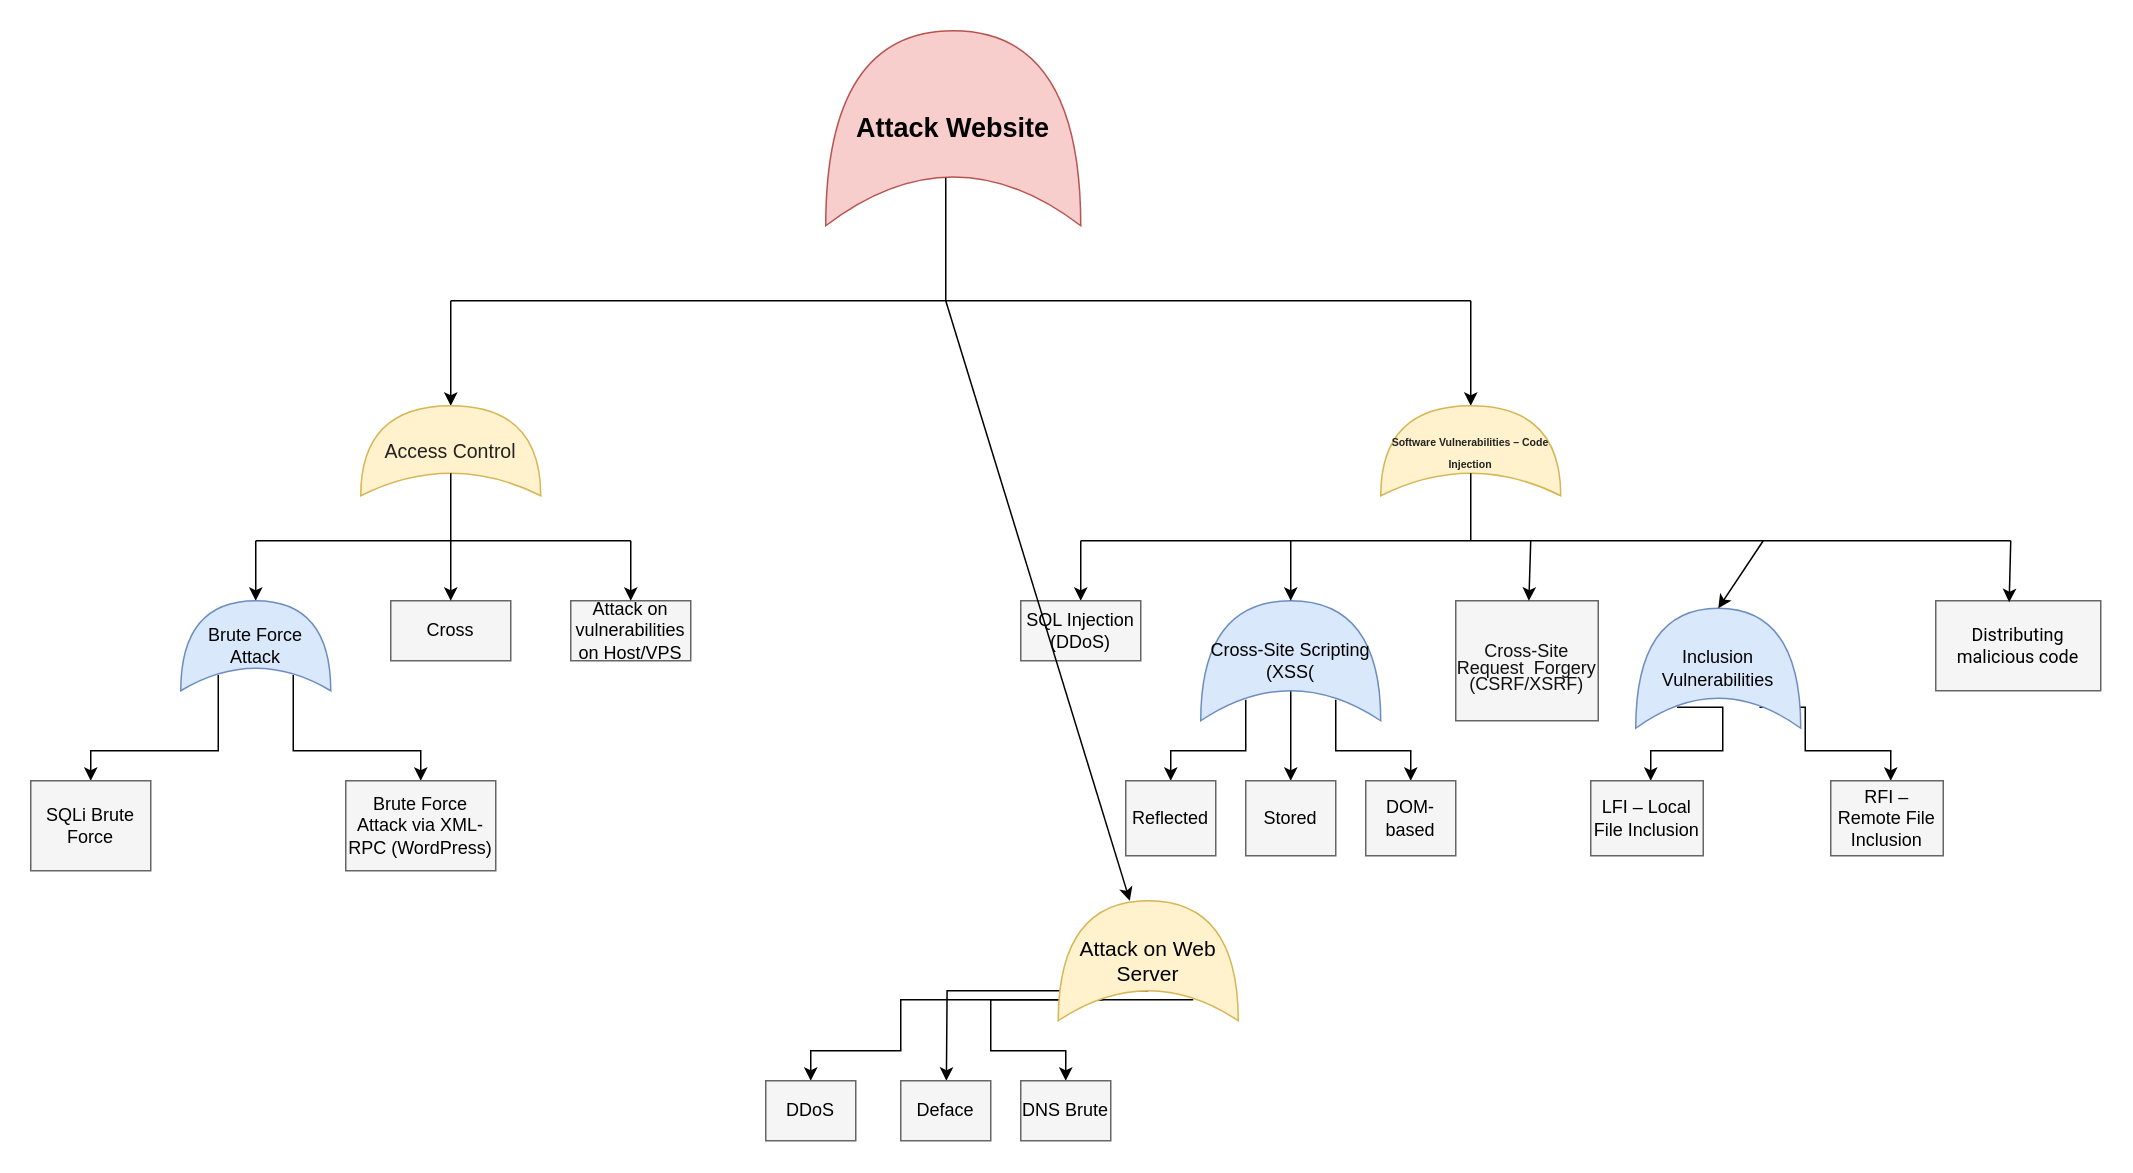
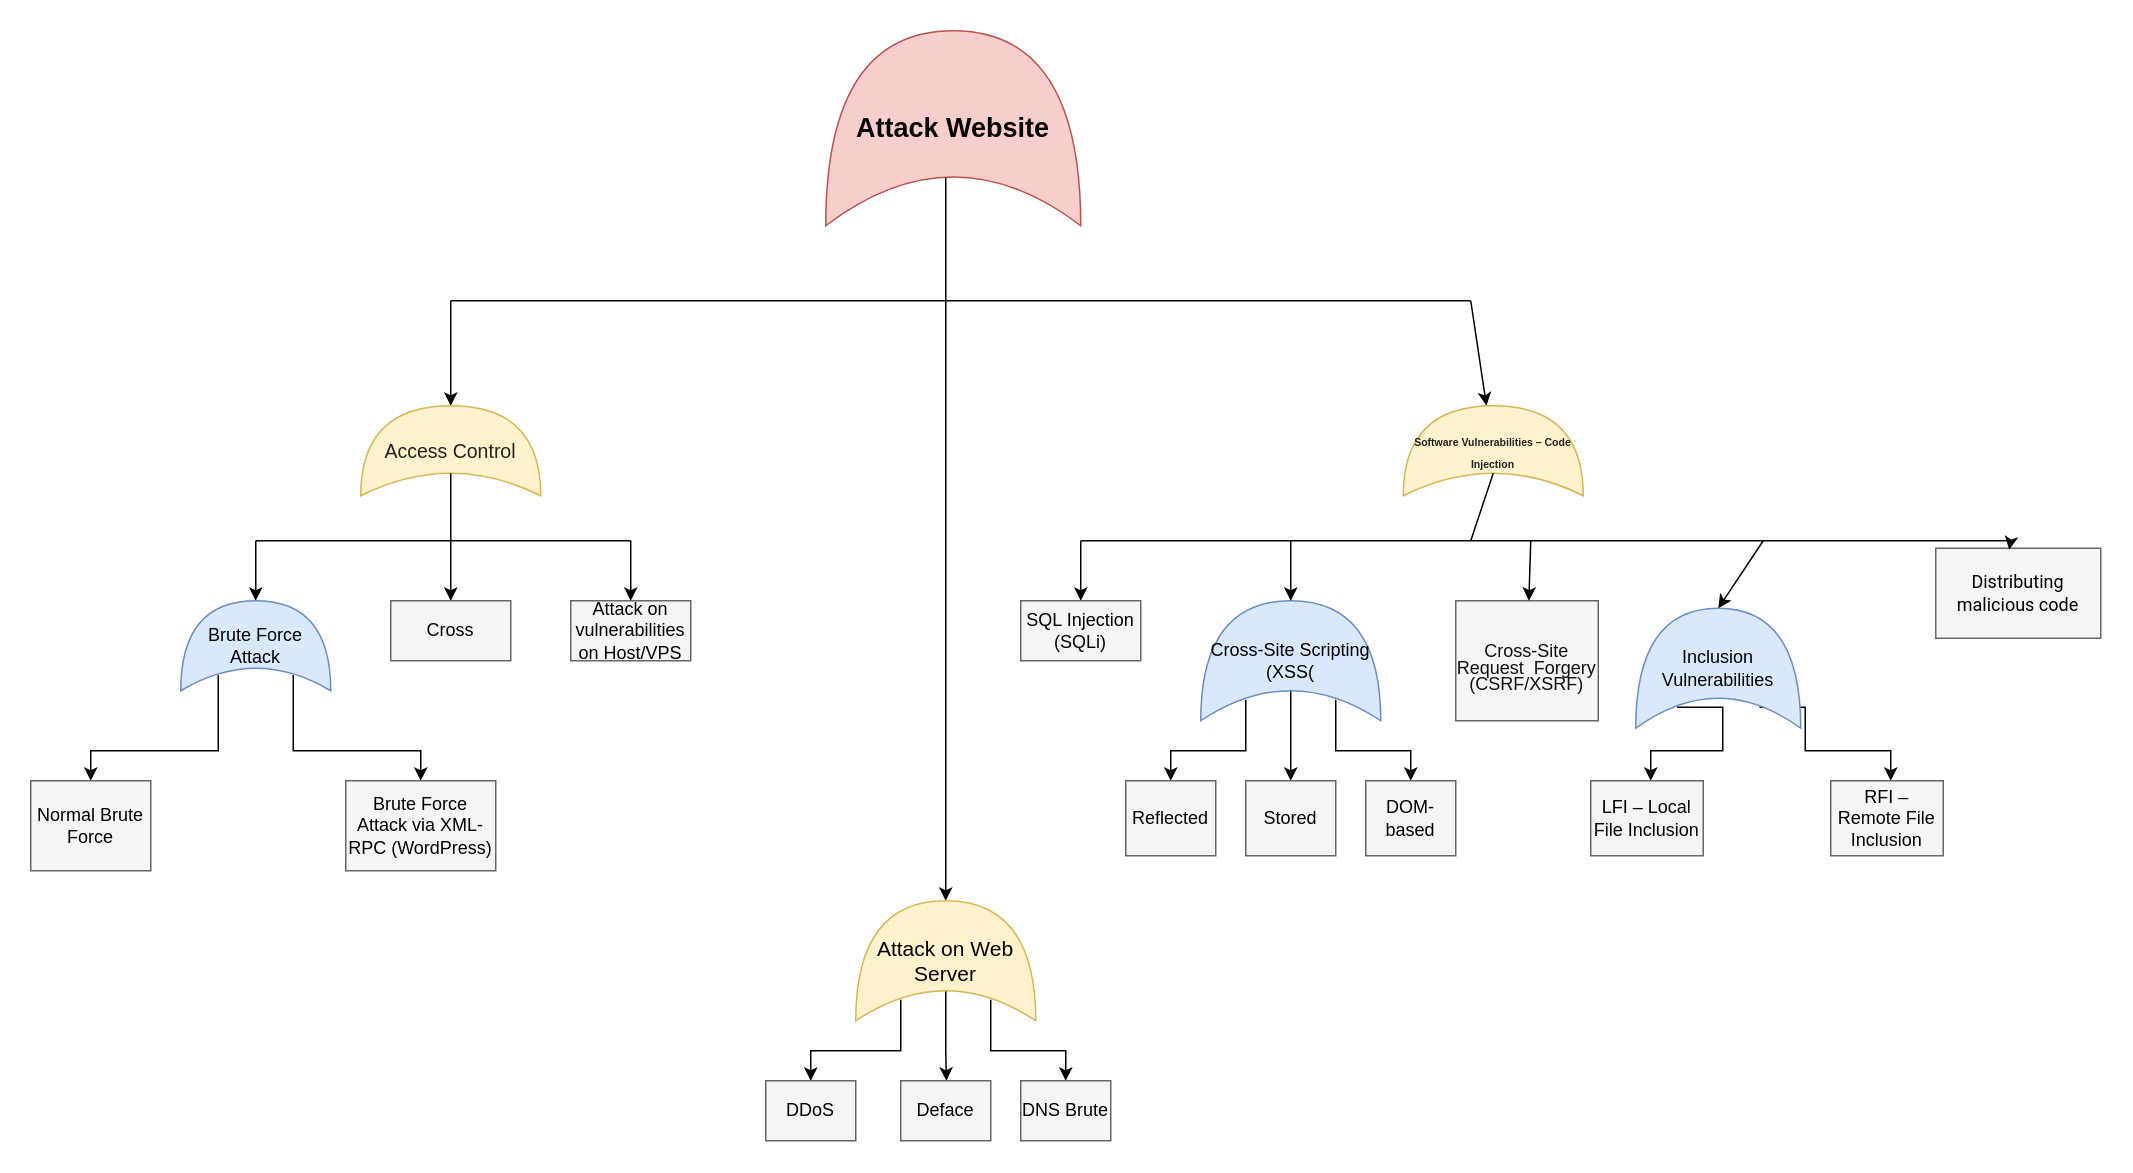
(1471, 451) -> (1493, 451)
(1081, 631) -> (1081, 631)
(2018, 646) -> (2018, 593)
(91, 826) -> (91, 826)
(1148, 961) -> (946, 961)
